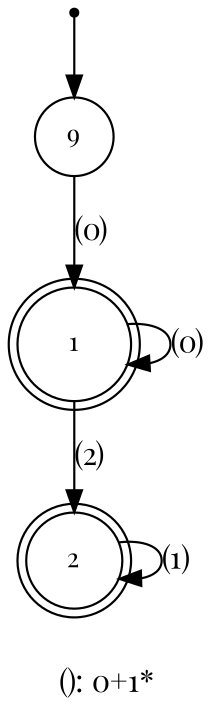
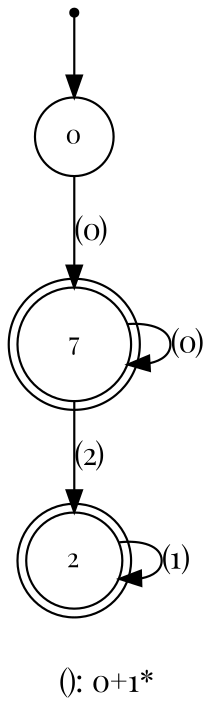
(74, 137) -> (74, 137)
(74, 344) -> (74, 344)
